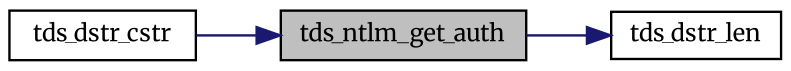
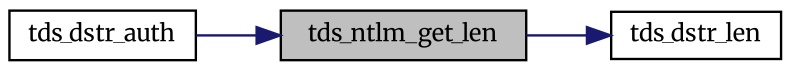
(103, 35) -> (103, 35)
(404, 35) -> (404, 35)
